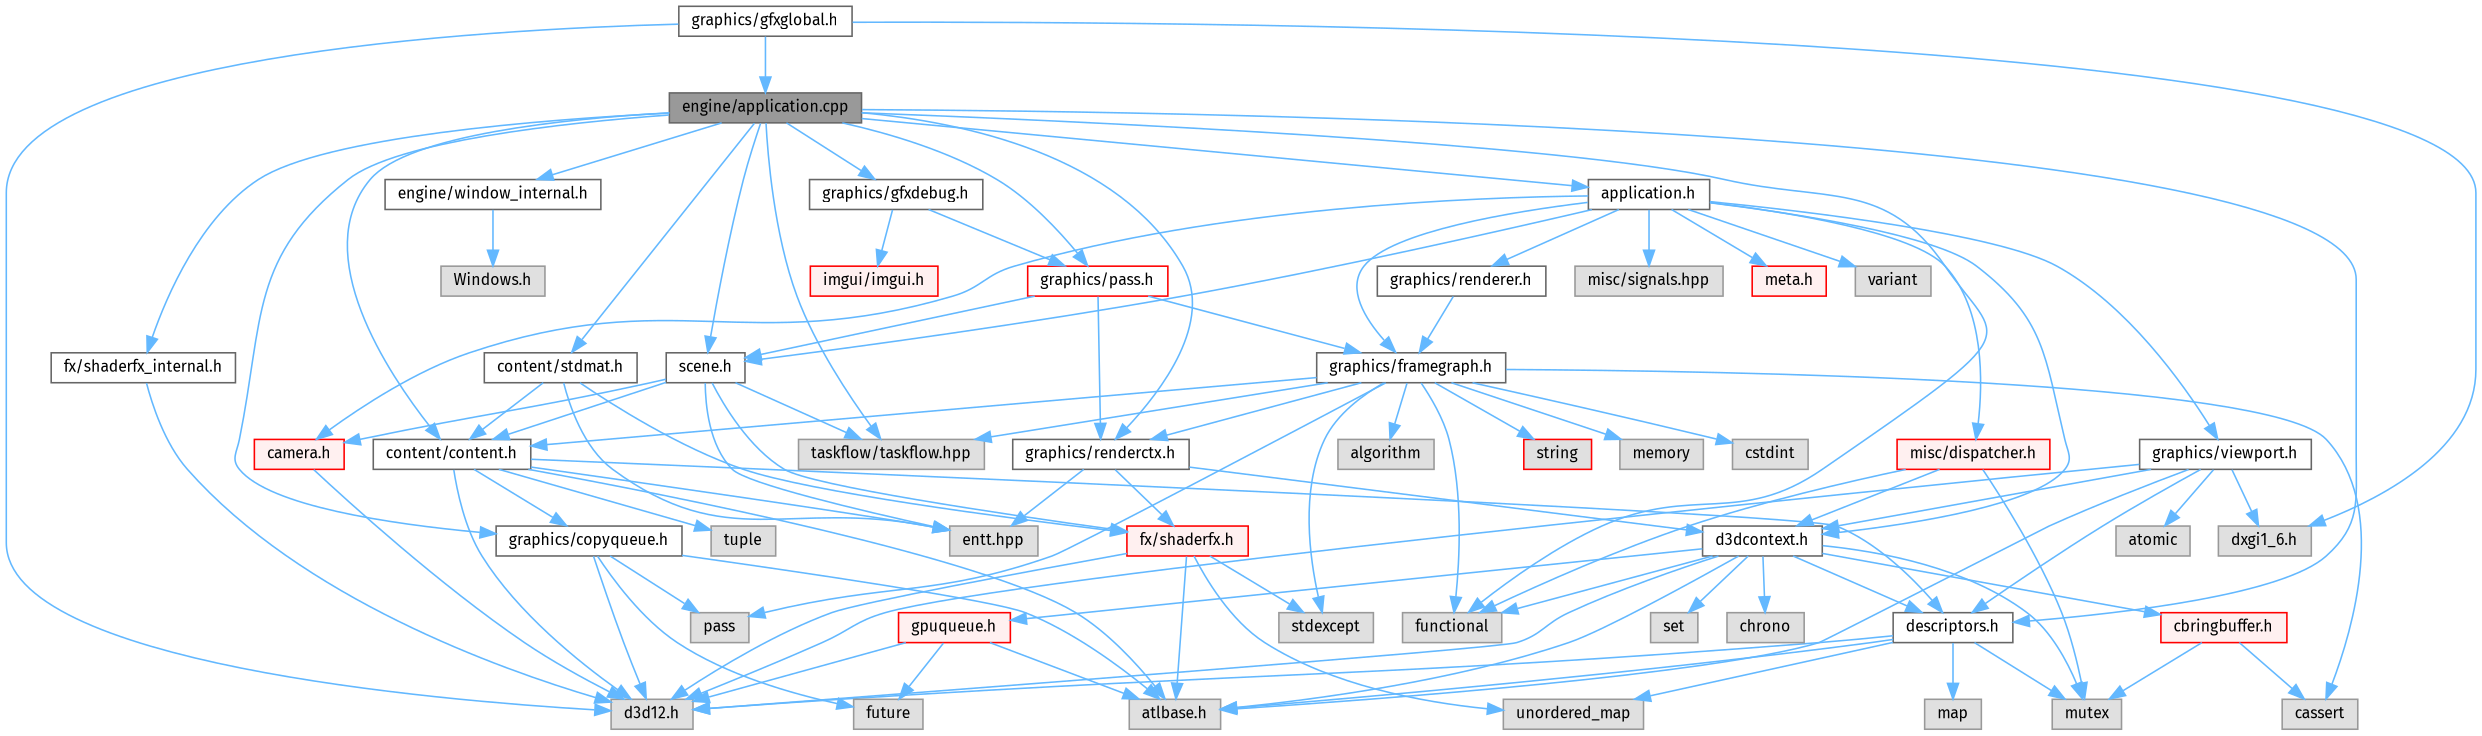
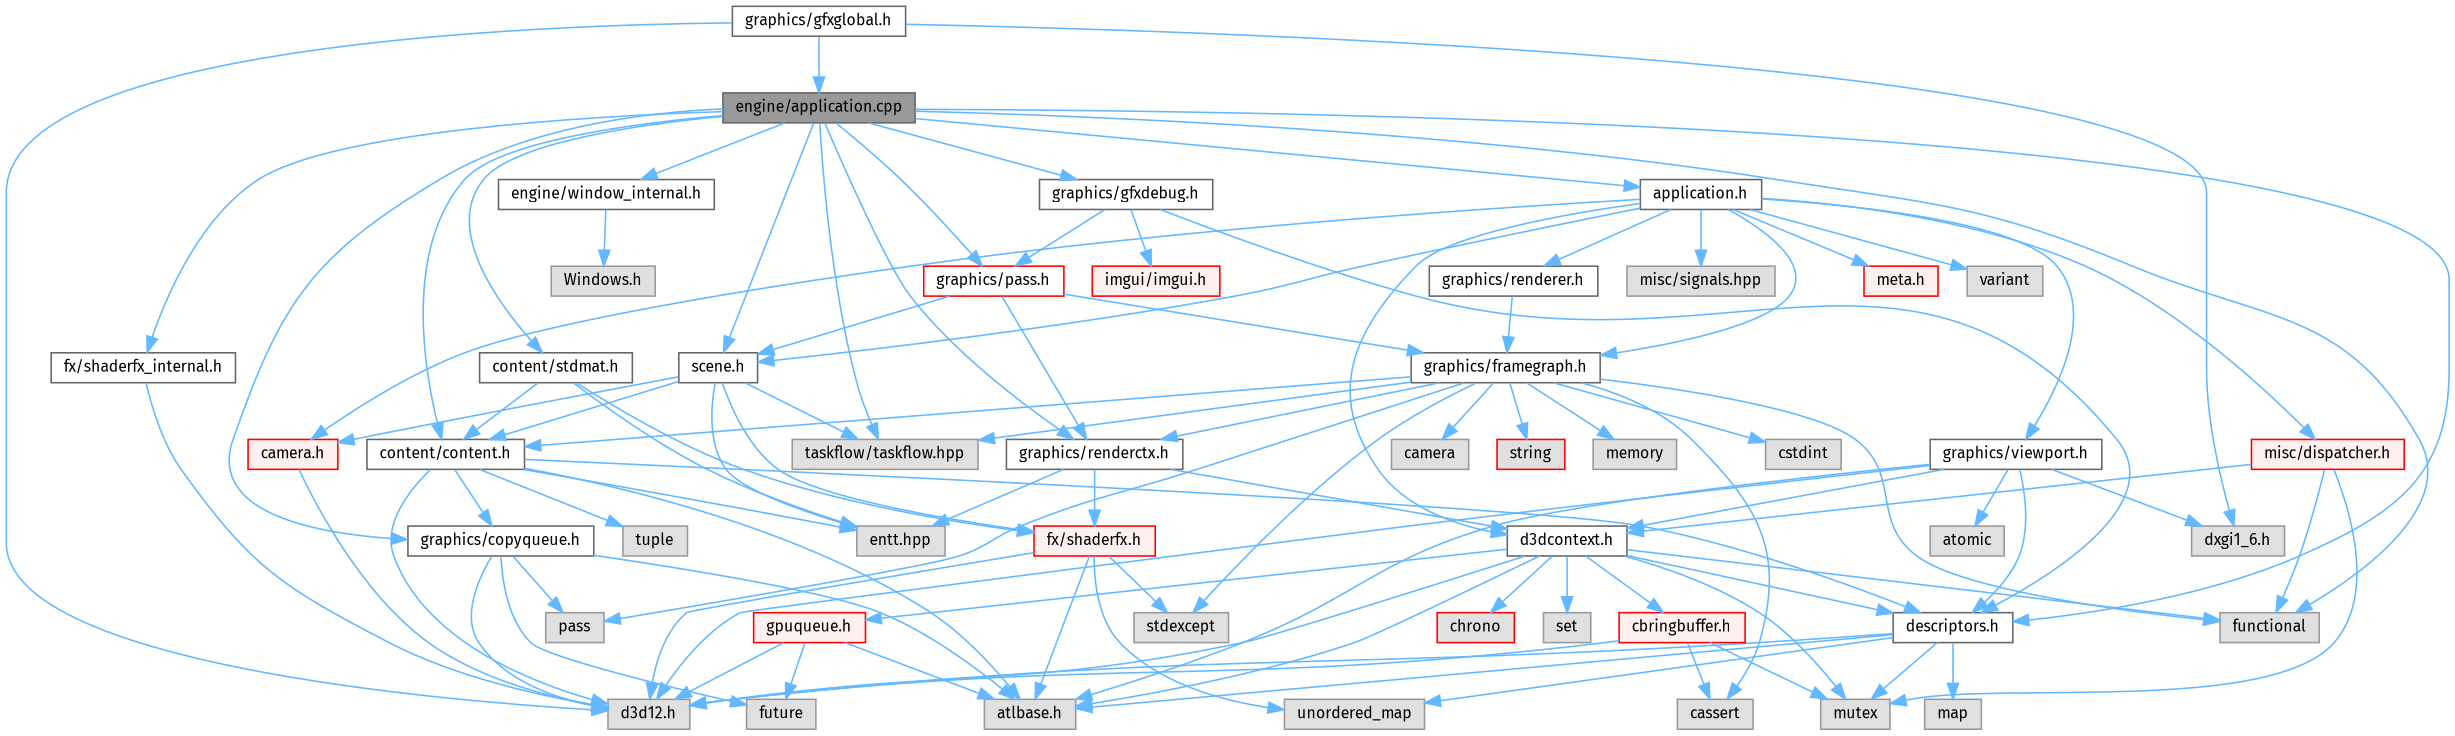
none -> (1736, 312)
(1386, 454) -> (1430, 454)
(1766, 628) -> (1476, 628)
none -> (1162, 672)
